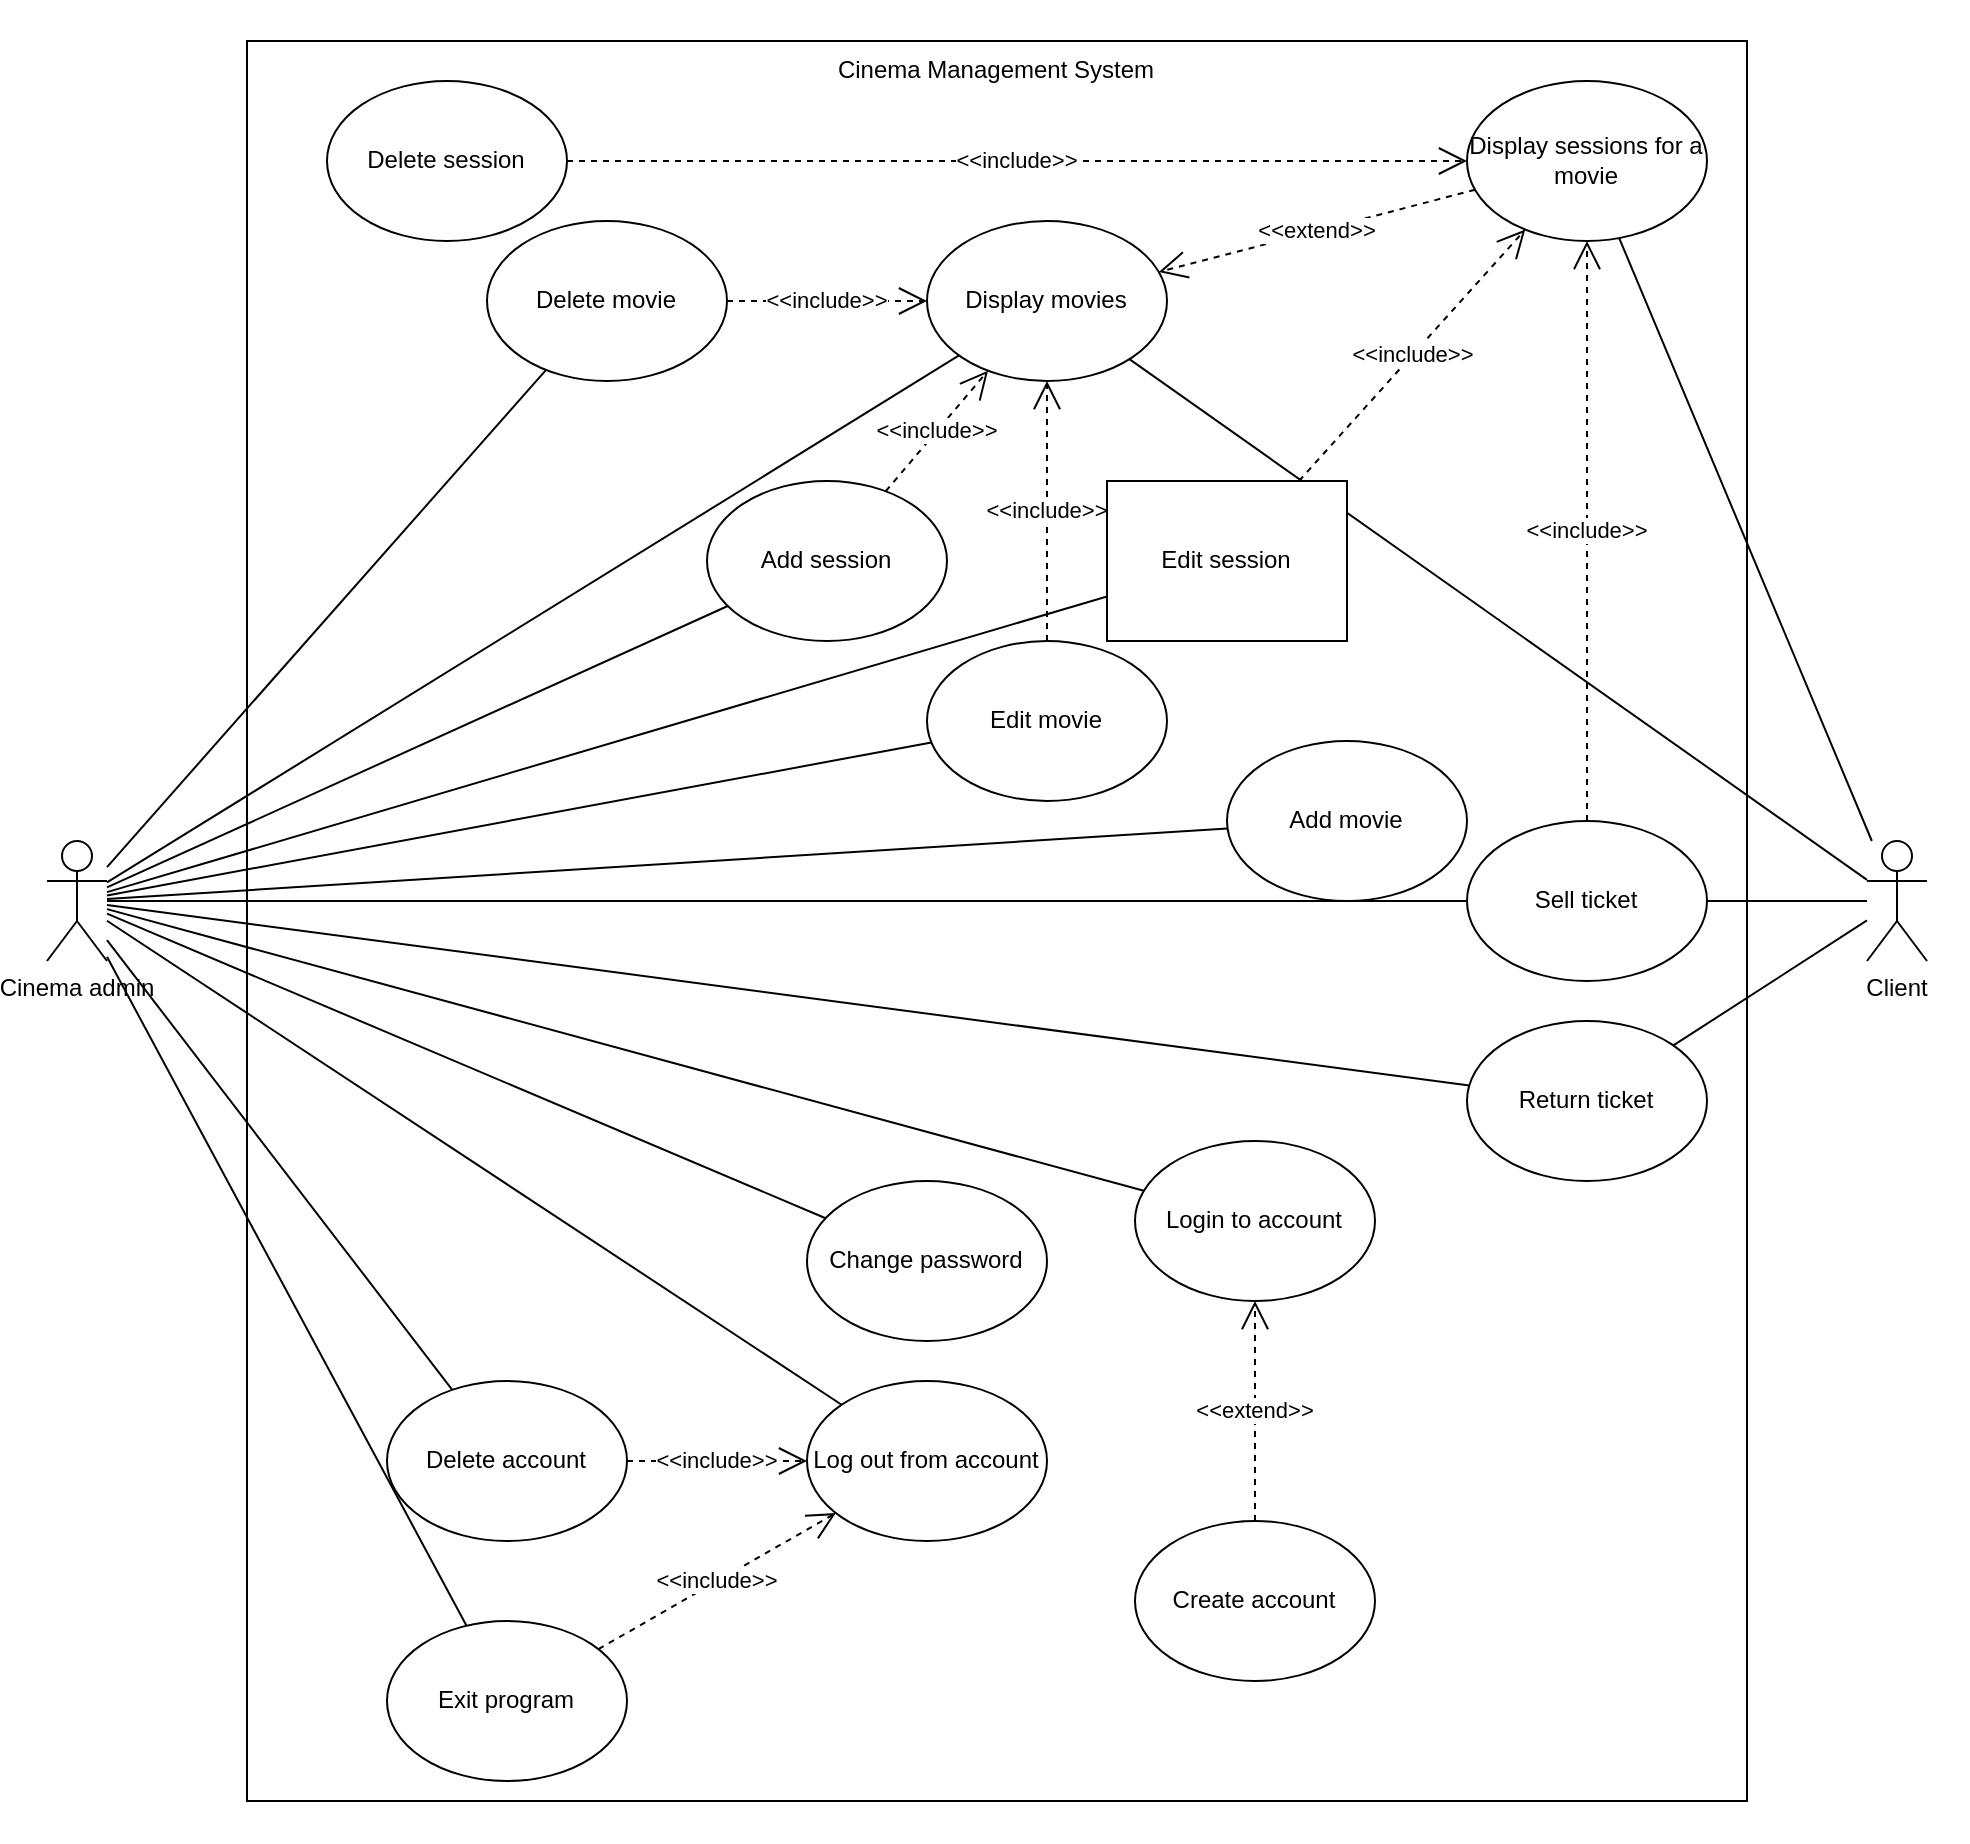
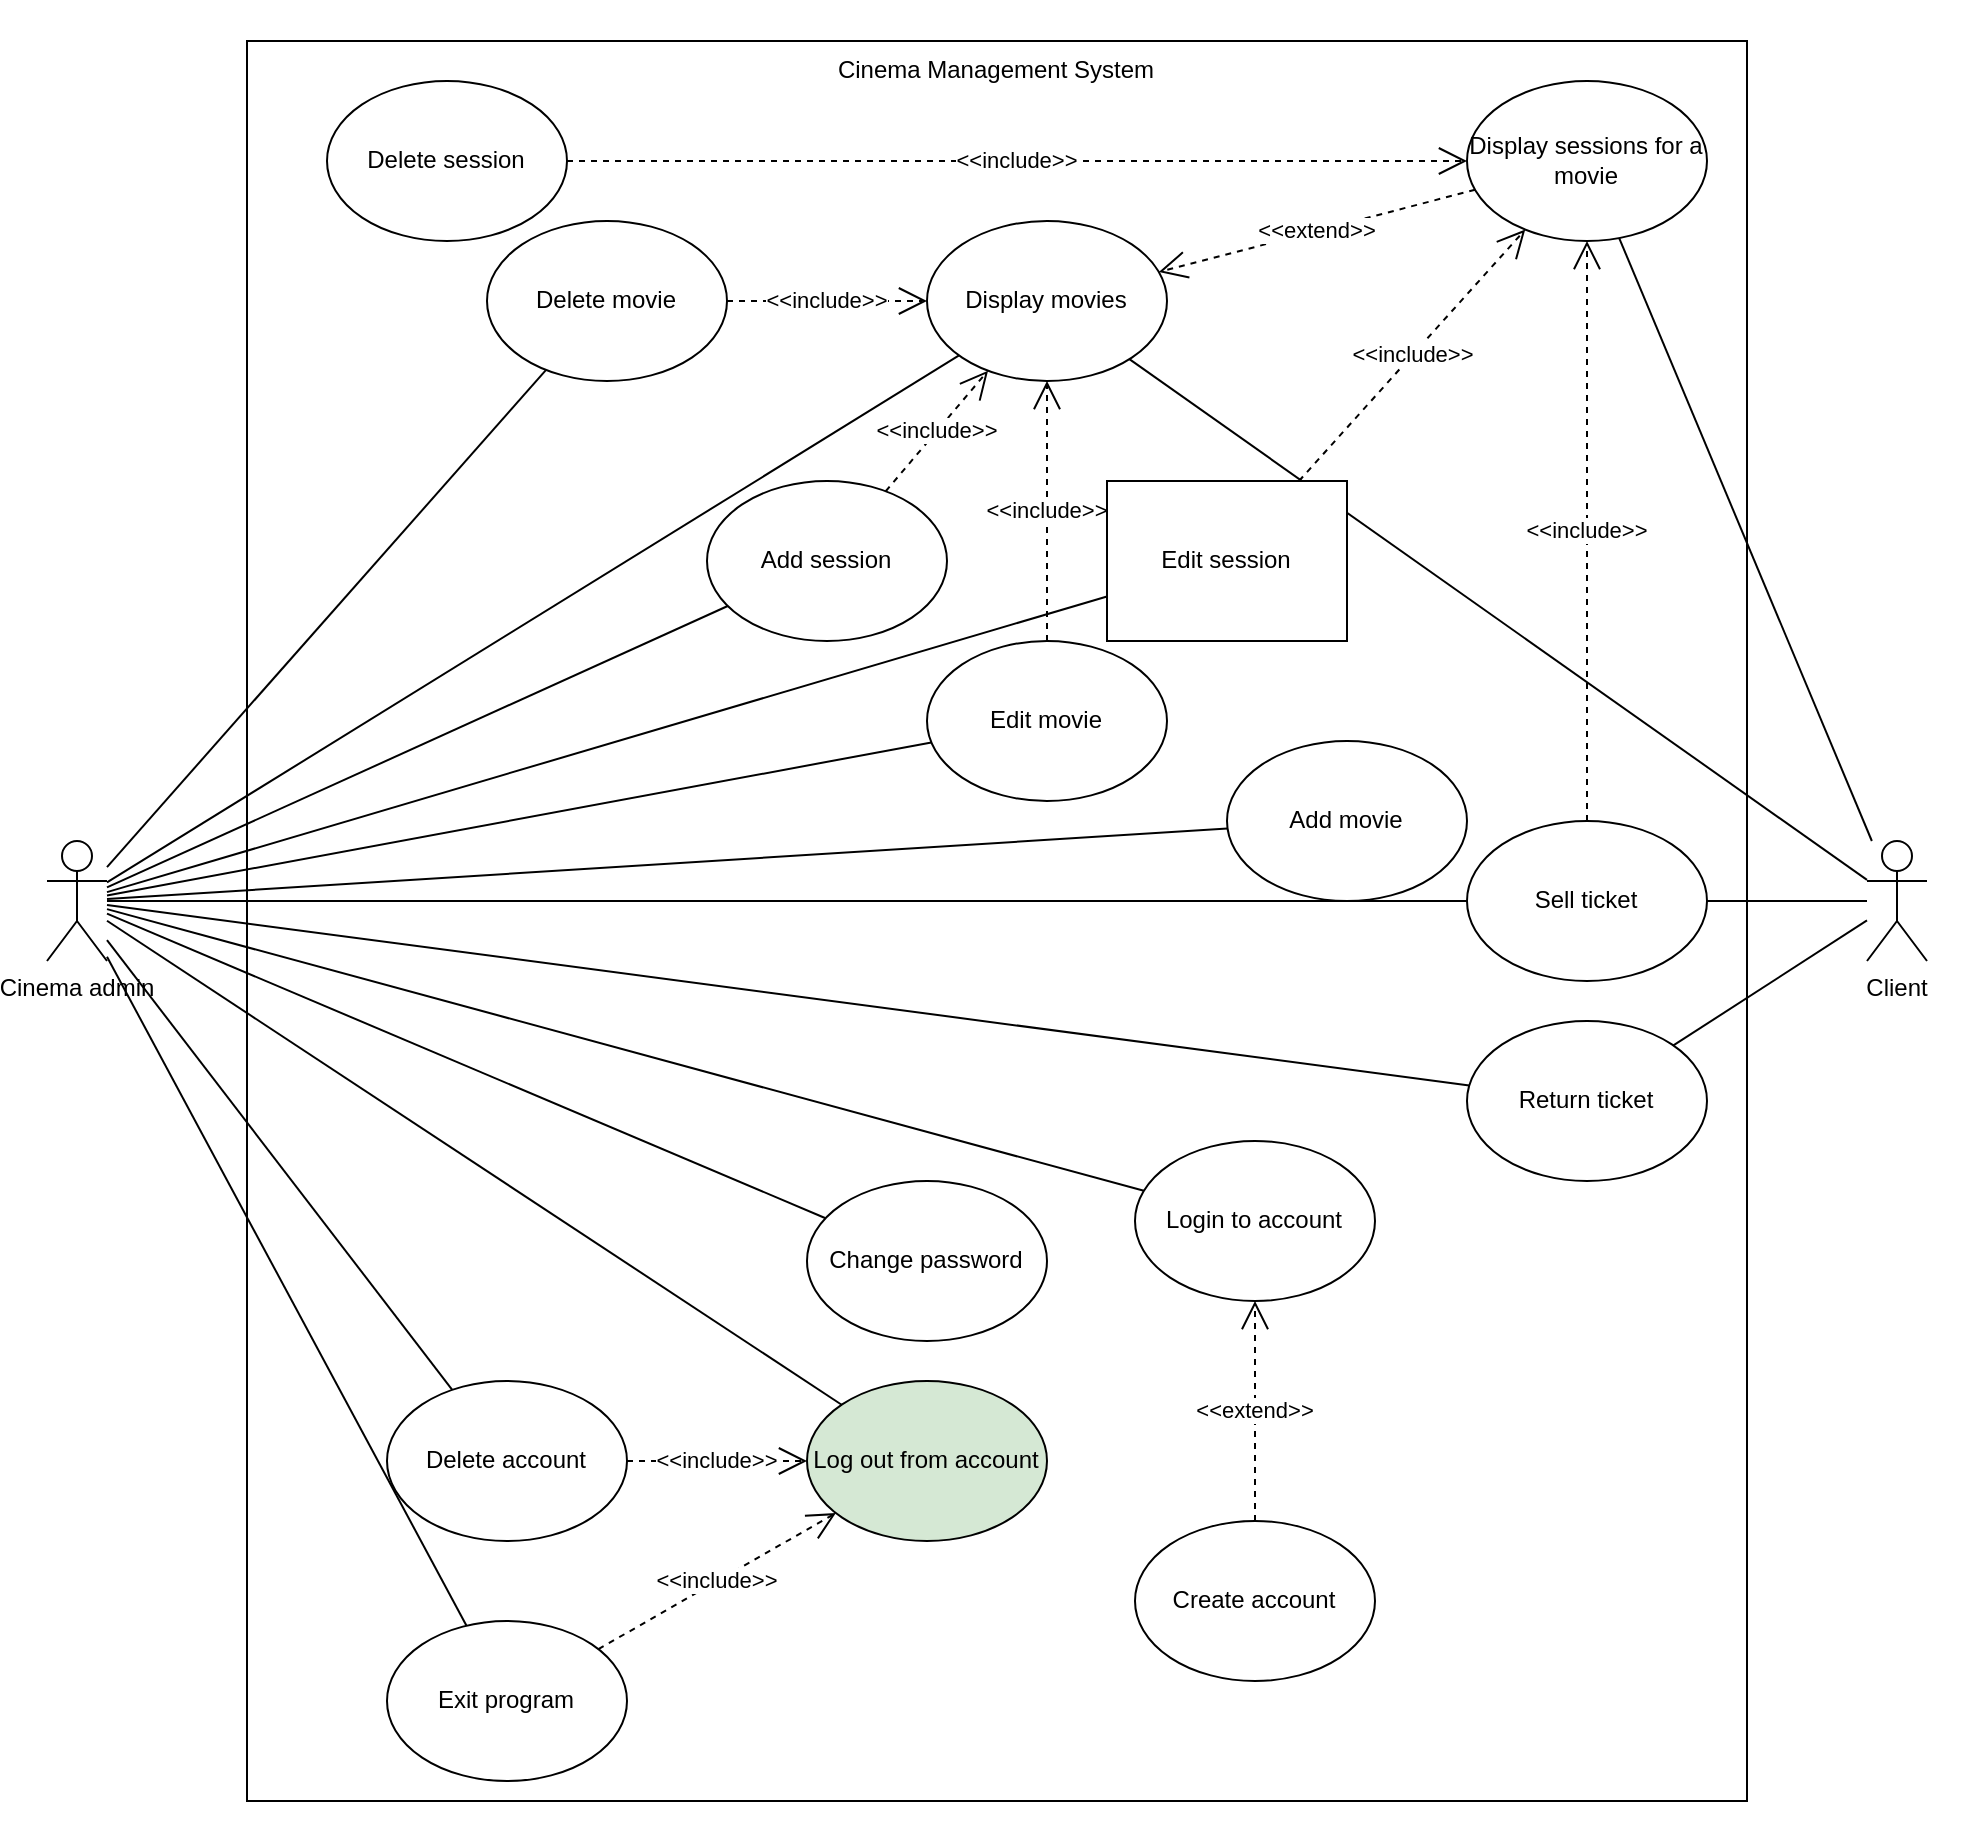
(927, 1461) -> (927, 1461)
